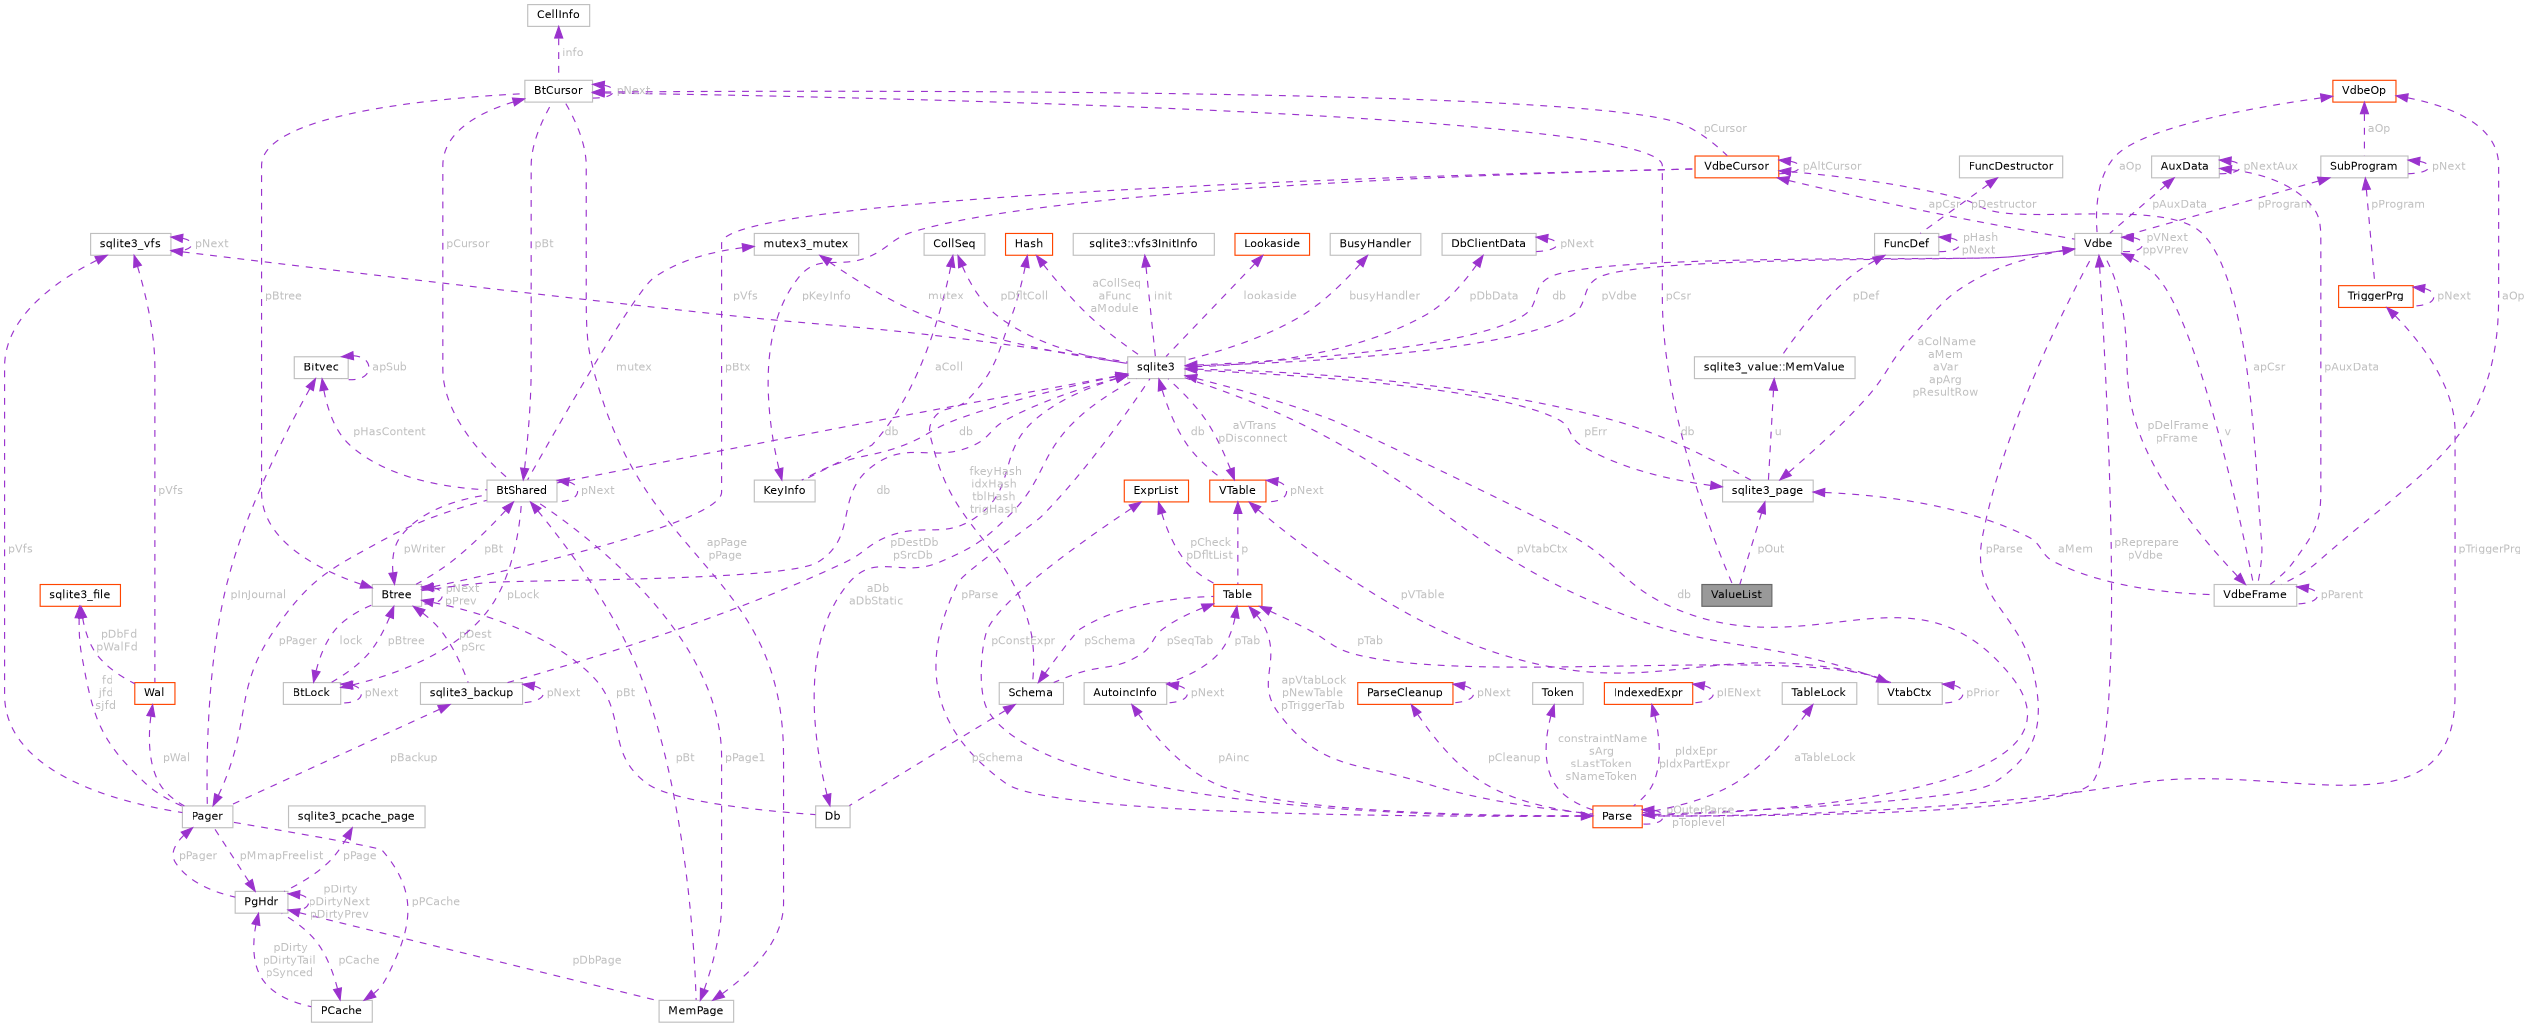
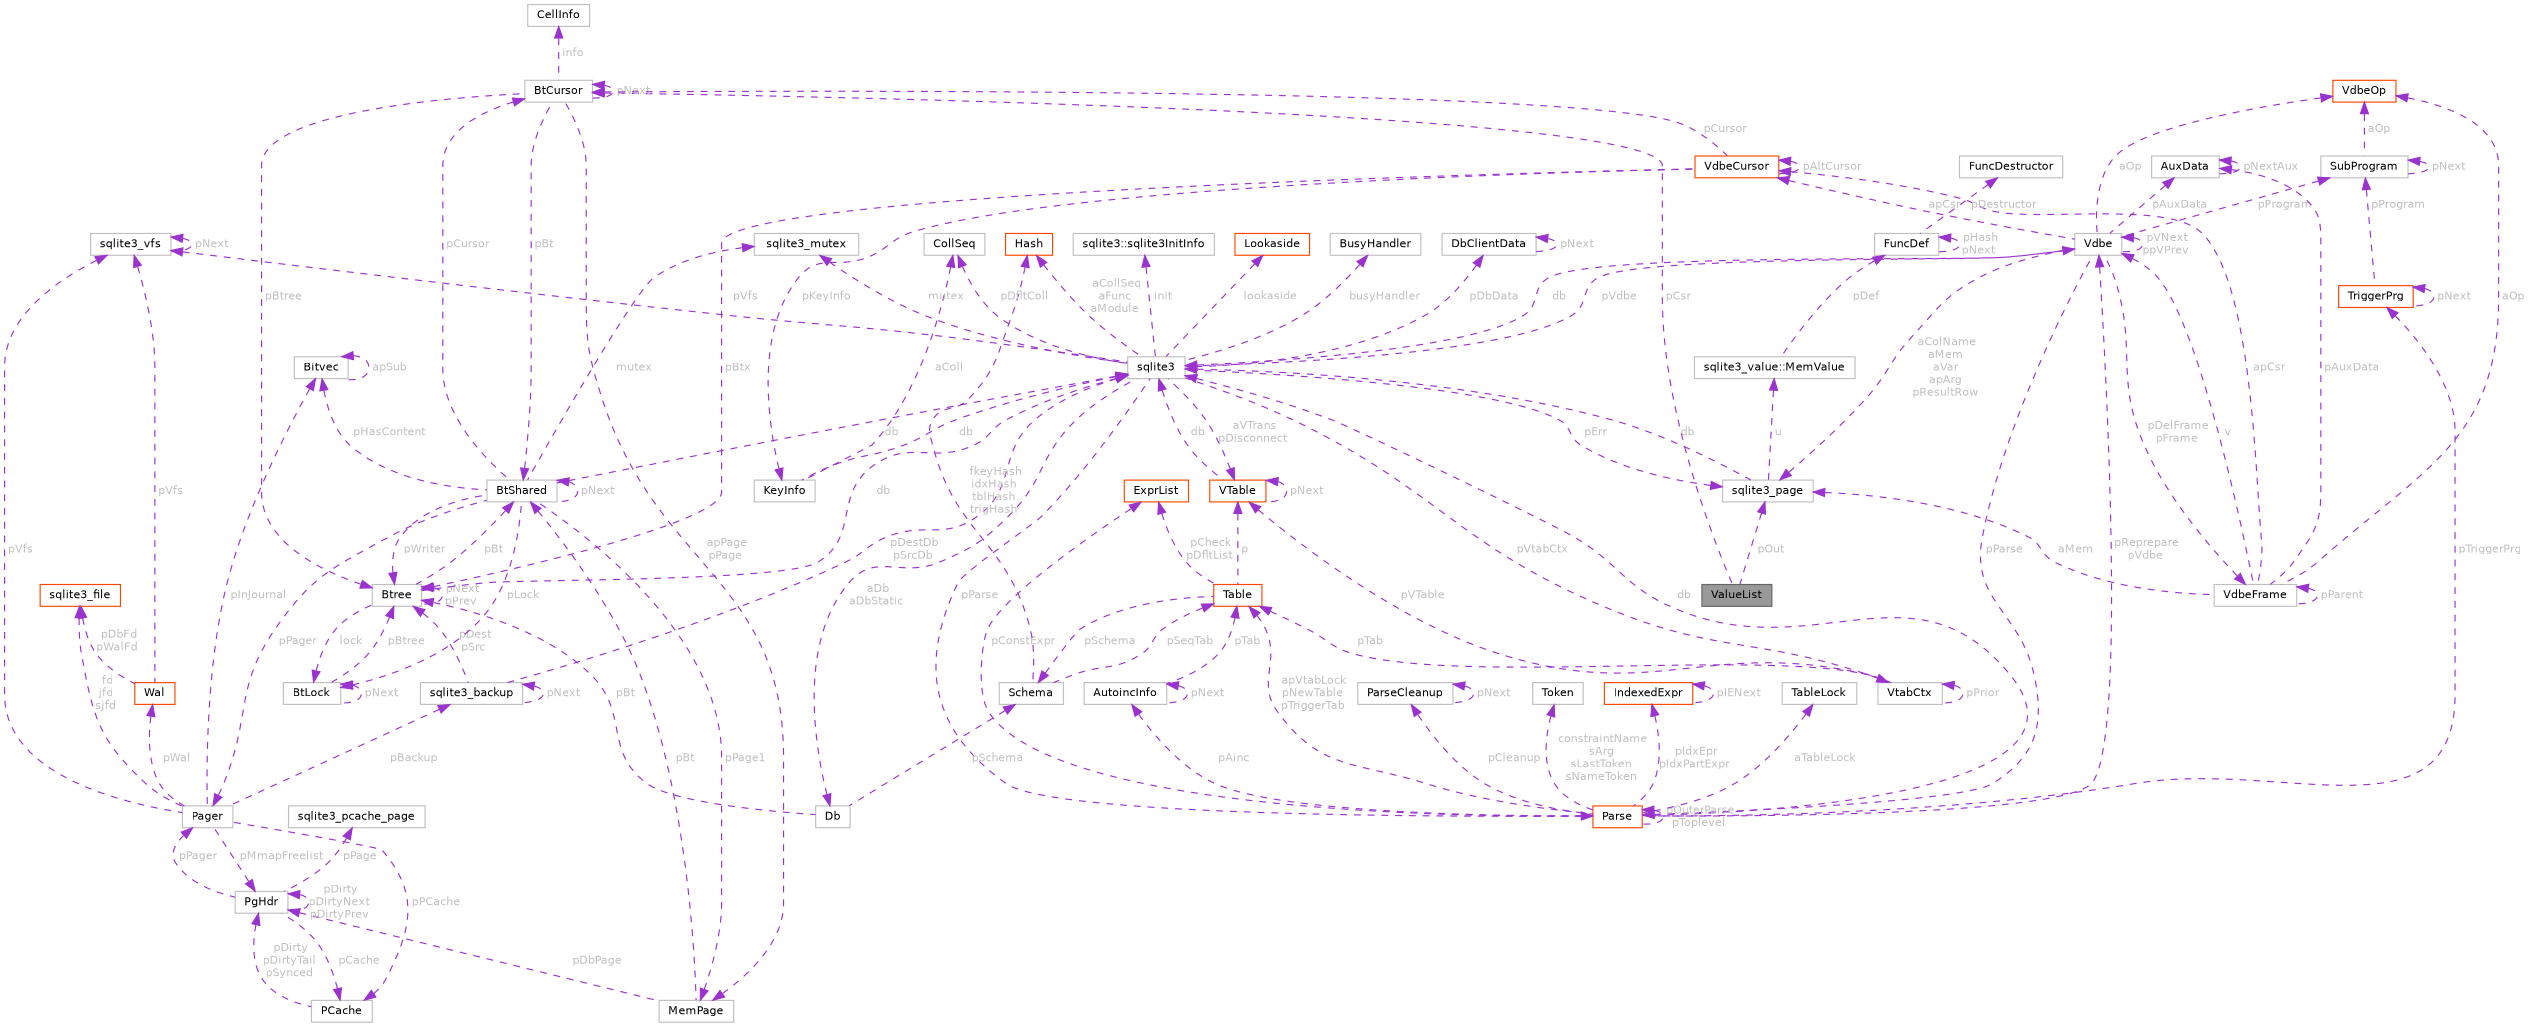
(806, 244) -> (806, 244)
(1144, 244) -> (1144, 244)
(1405, 693) -> (1405, 693)
